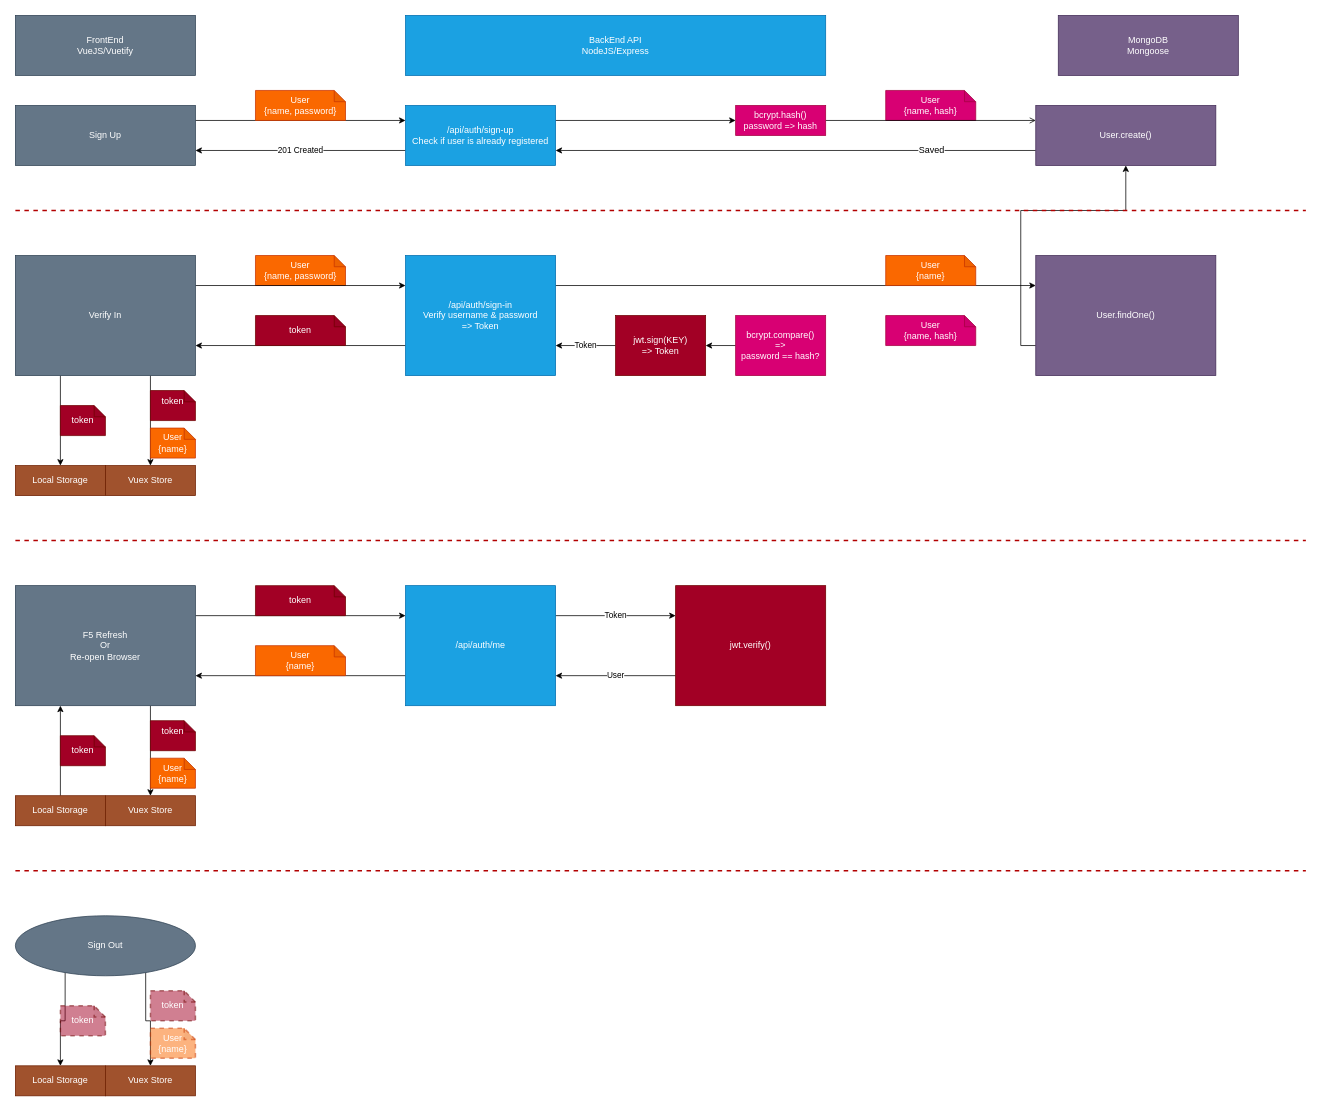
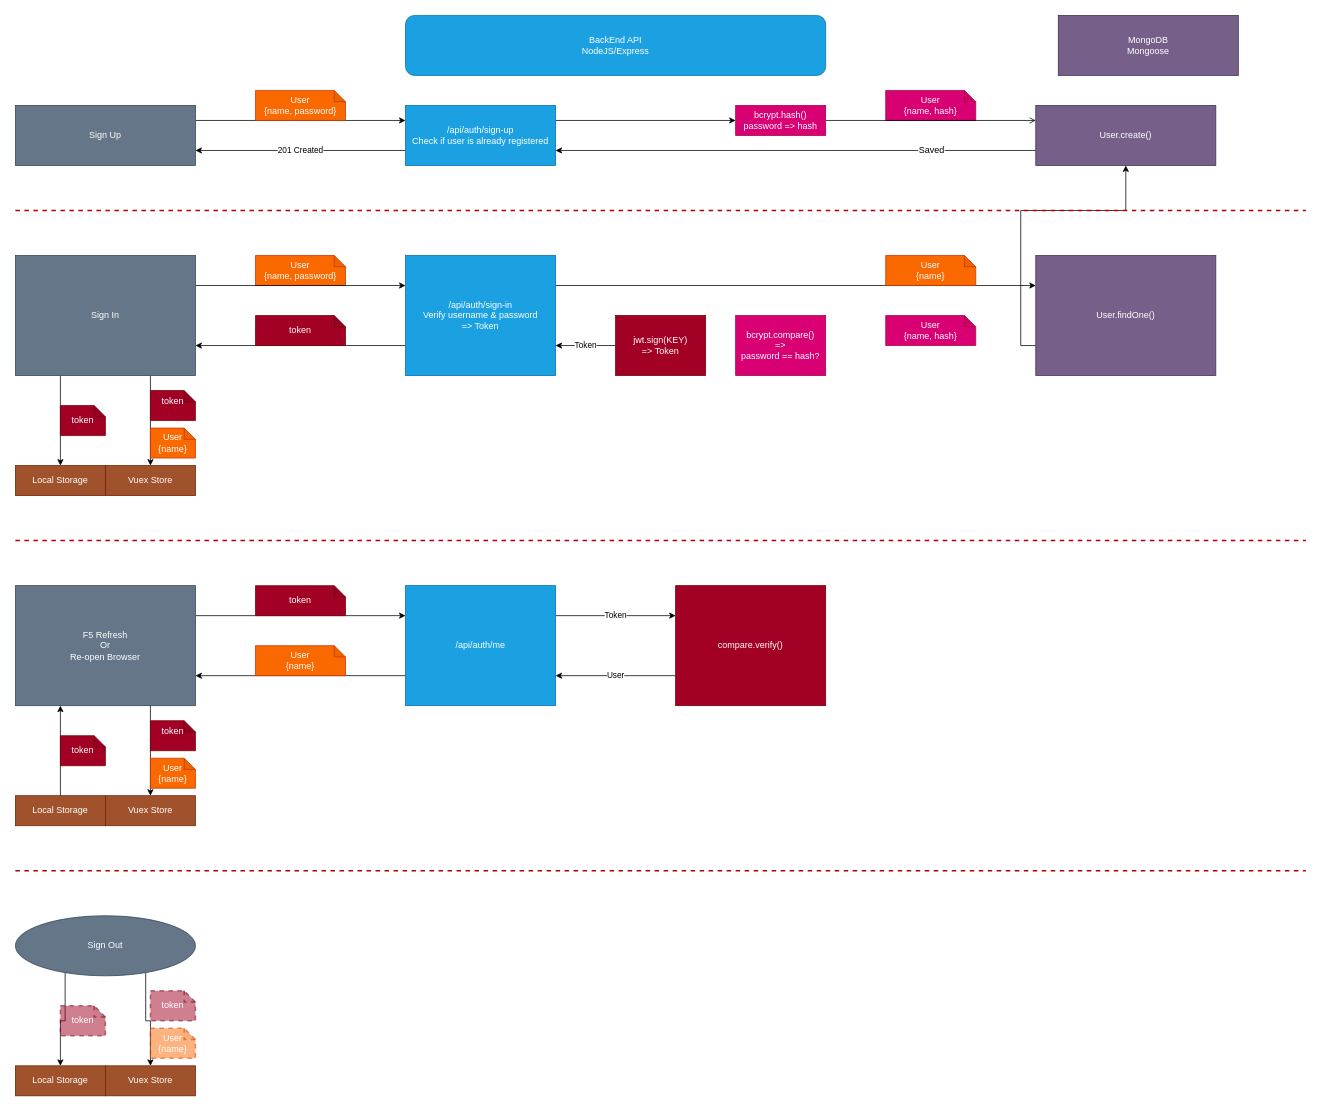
(105, 45) -> none
(615, 45) -> (615, 45)
(105, 315) -> (105, 315)
(723, 345) -> none
(750, 645) -> (750, 645)
